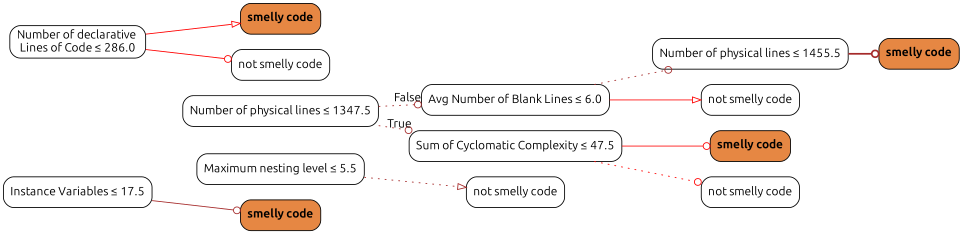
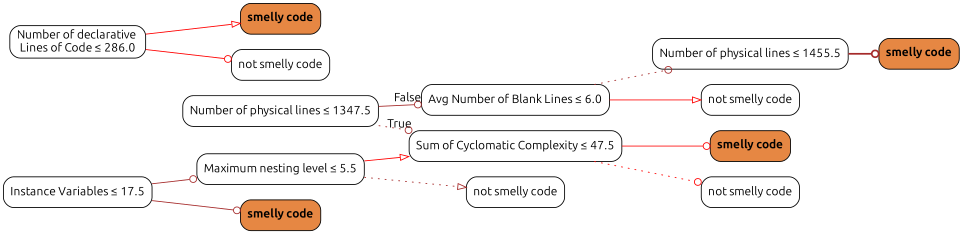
(397, 106) -> (397, 106)
none -> (382, 159)
none -> (171, 182)
